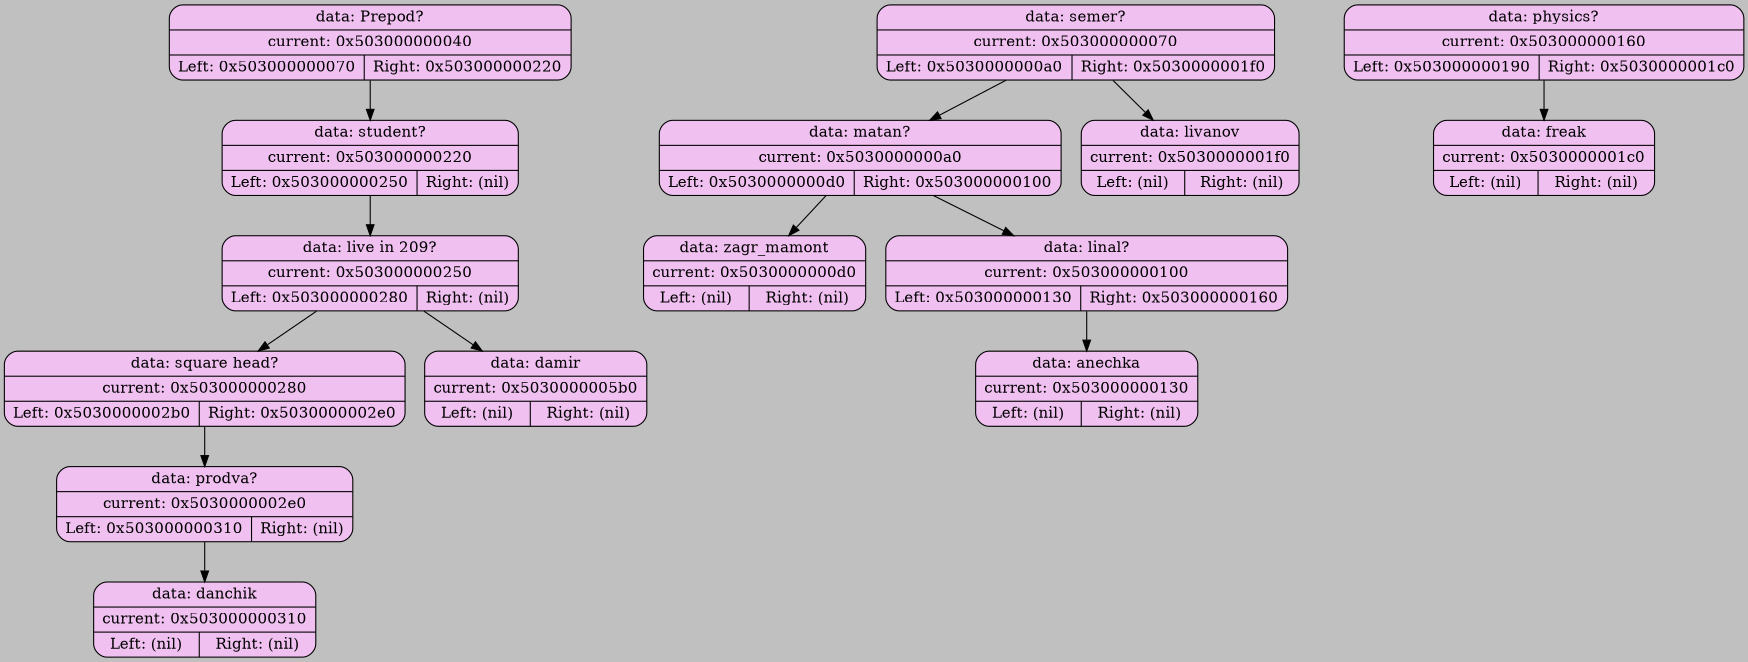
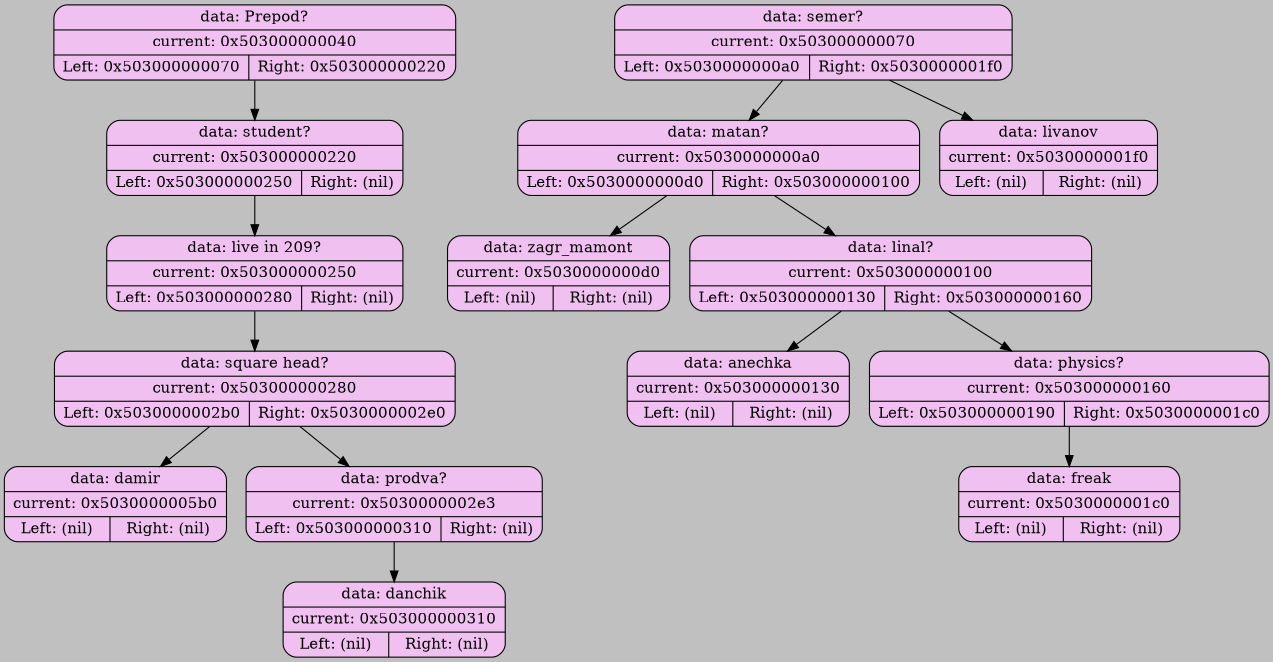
(448, 328) -> (189, 443)
none -> (975, 328)
(205, 504) -> (394, 504)
